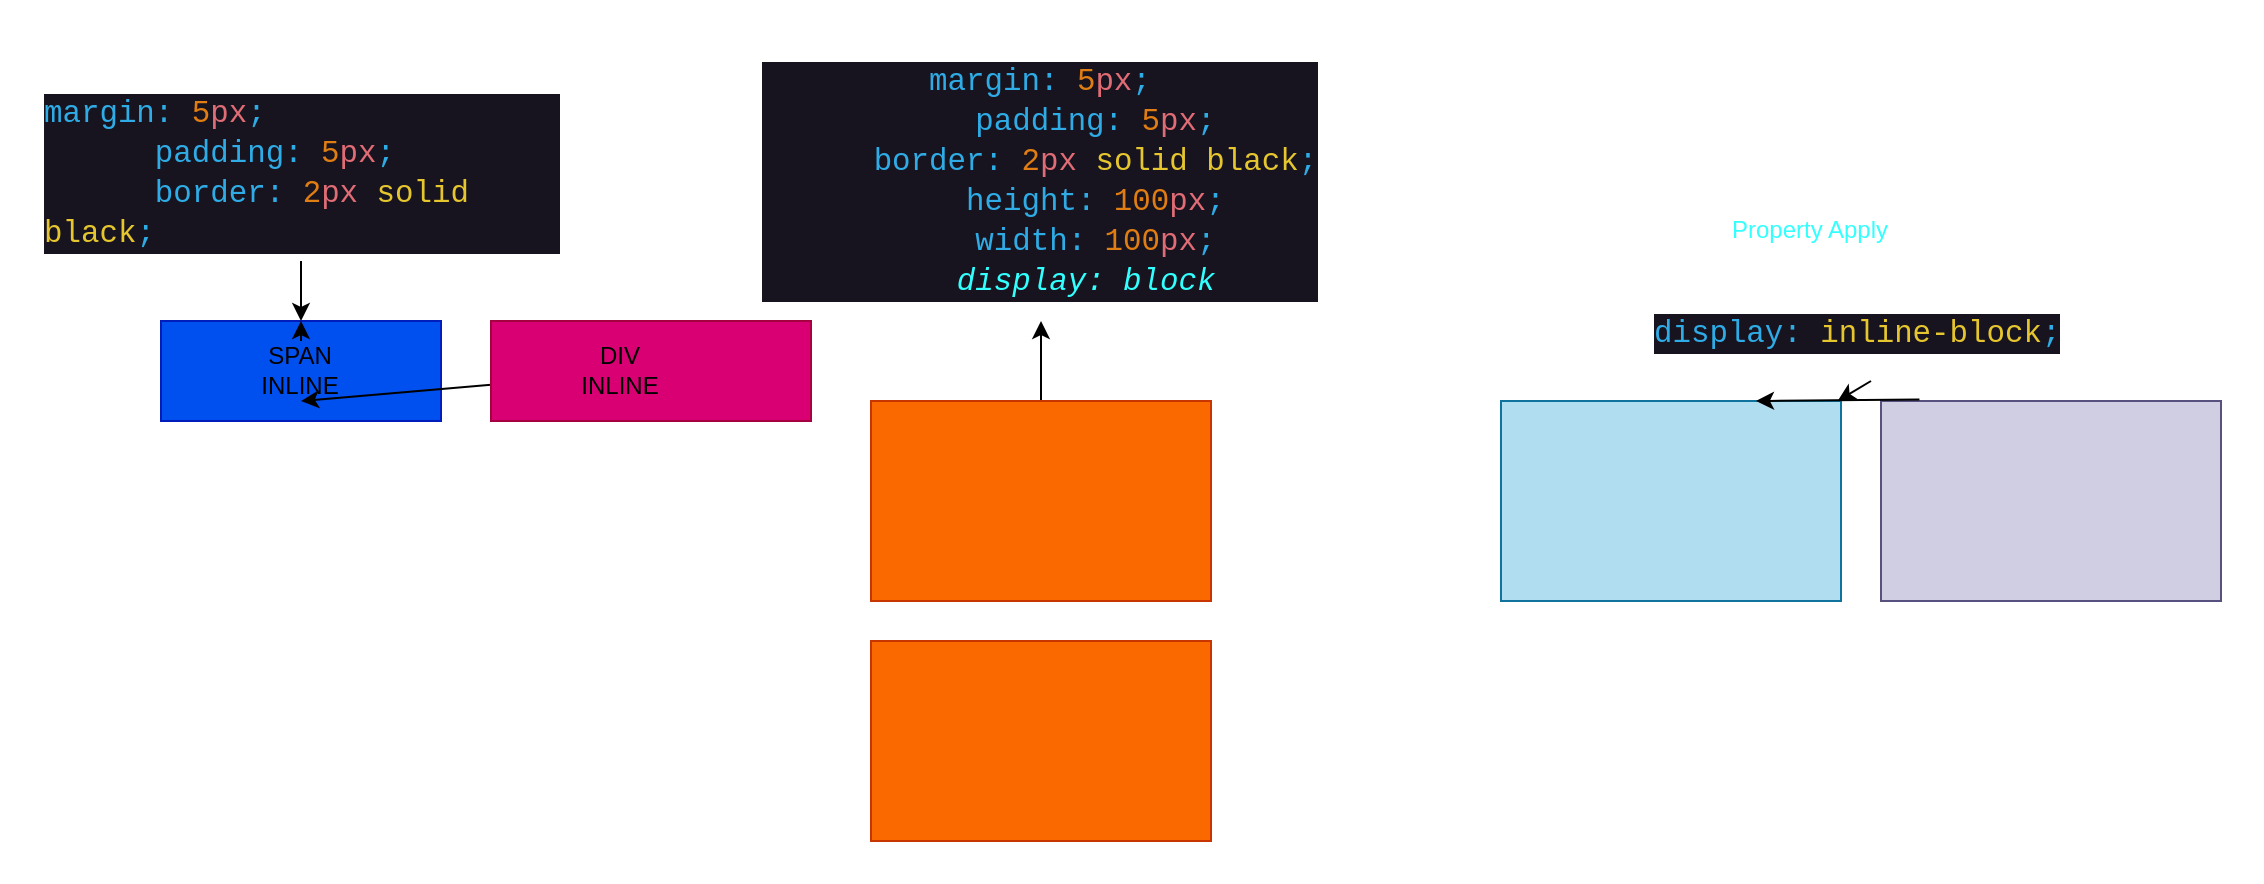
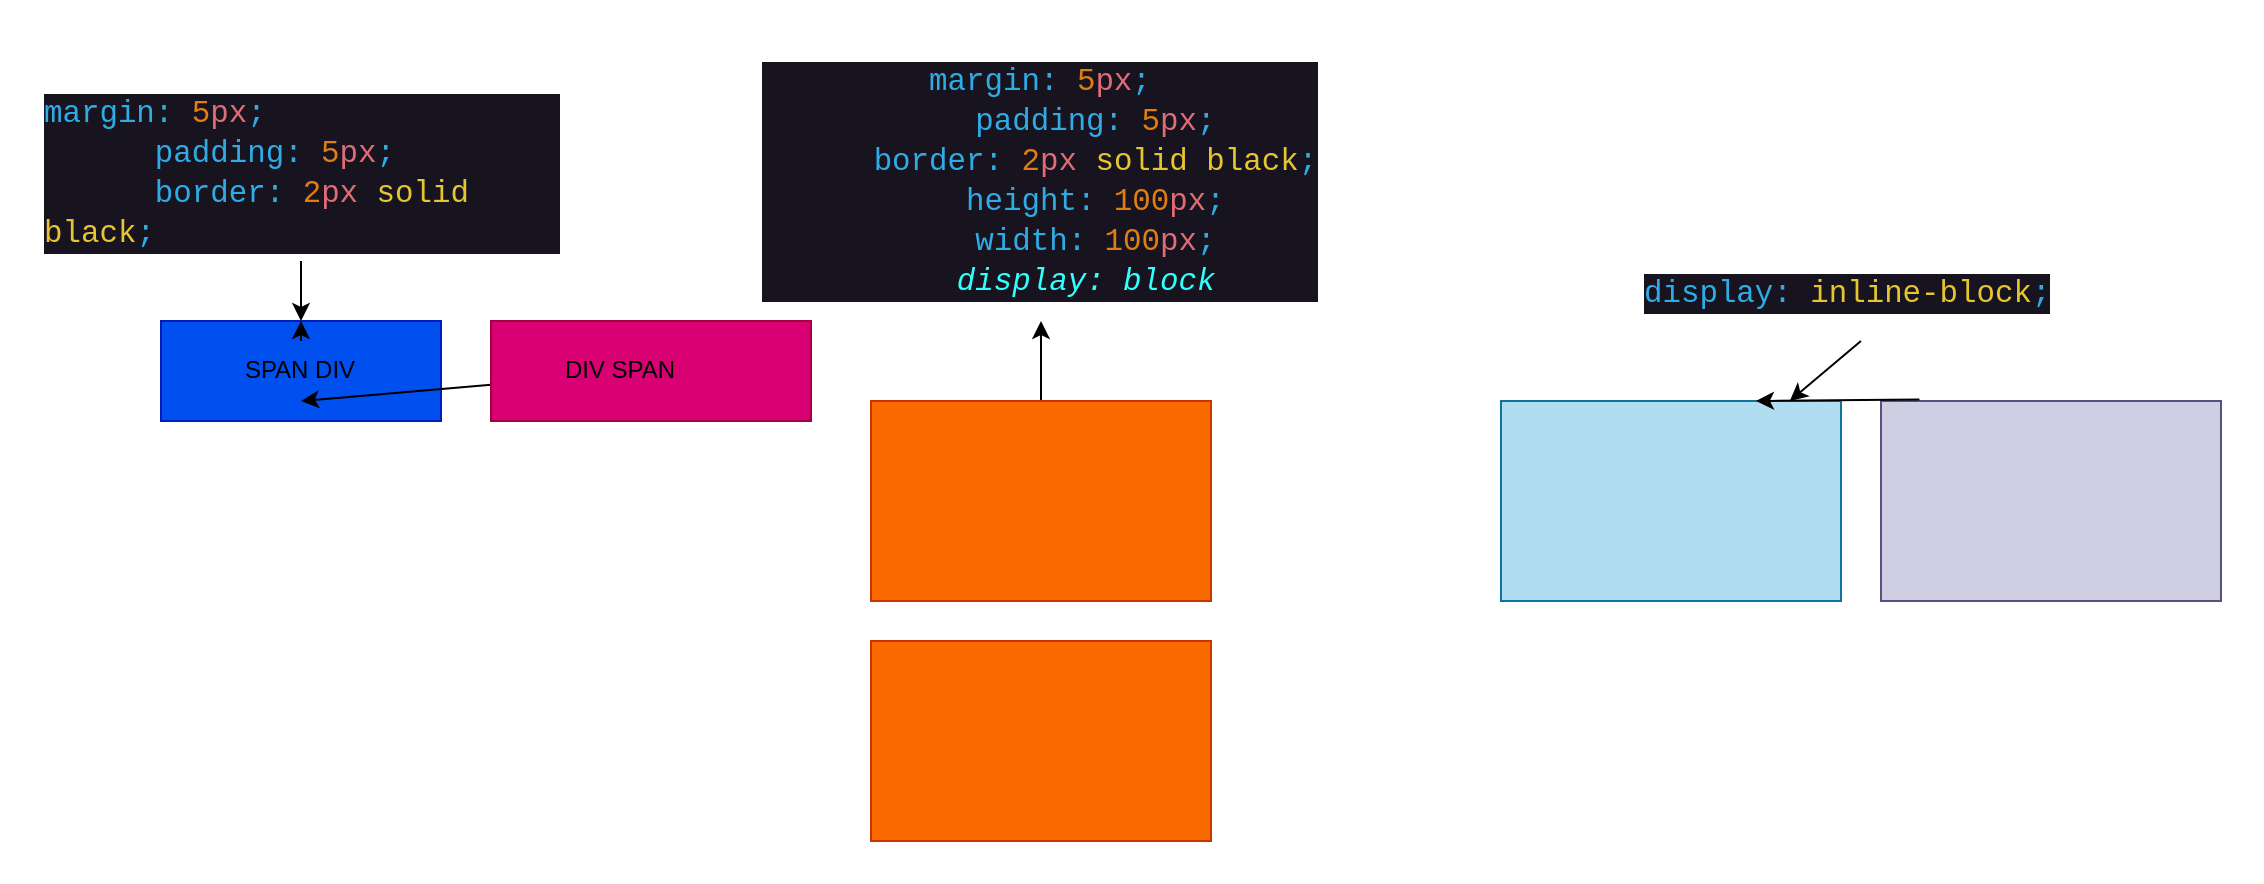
(1811, 231) -> none
(1871, 341) -> (1861, 301)
(301, 371) -> (301, 371)
(621, 371) -> (621, 371)
